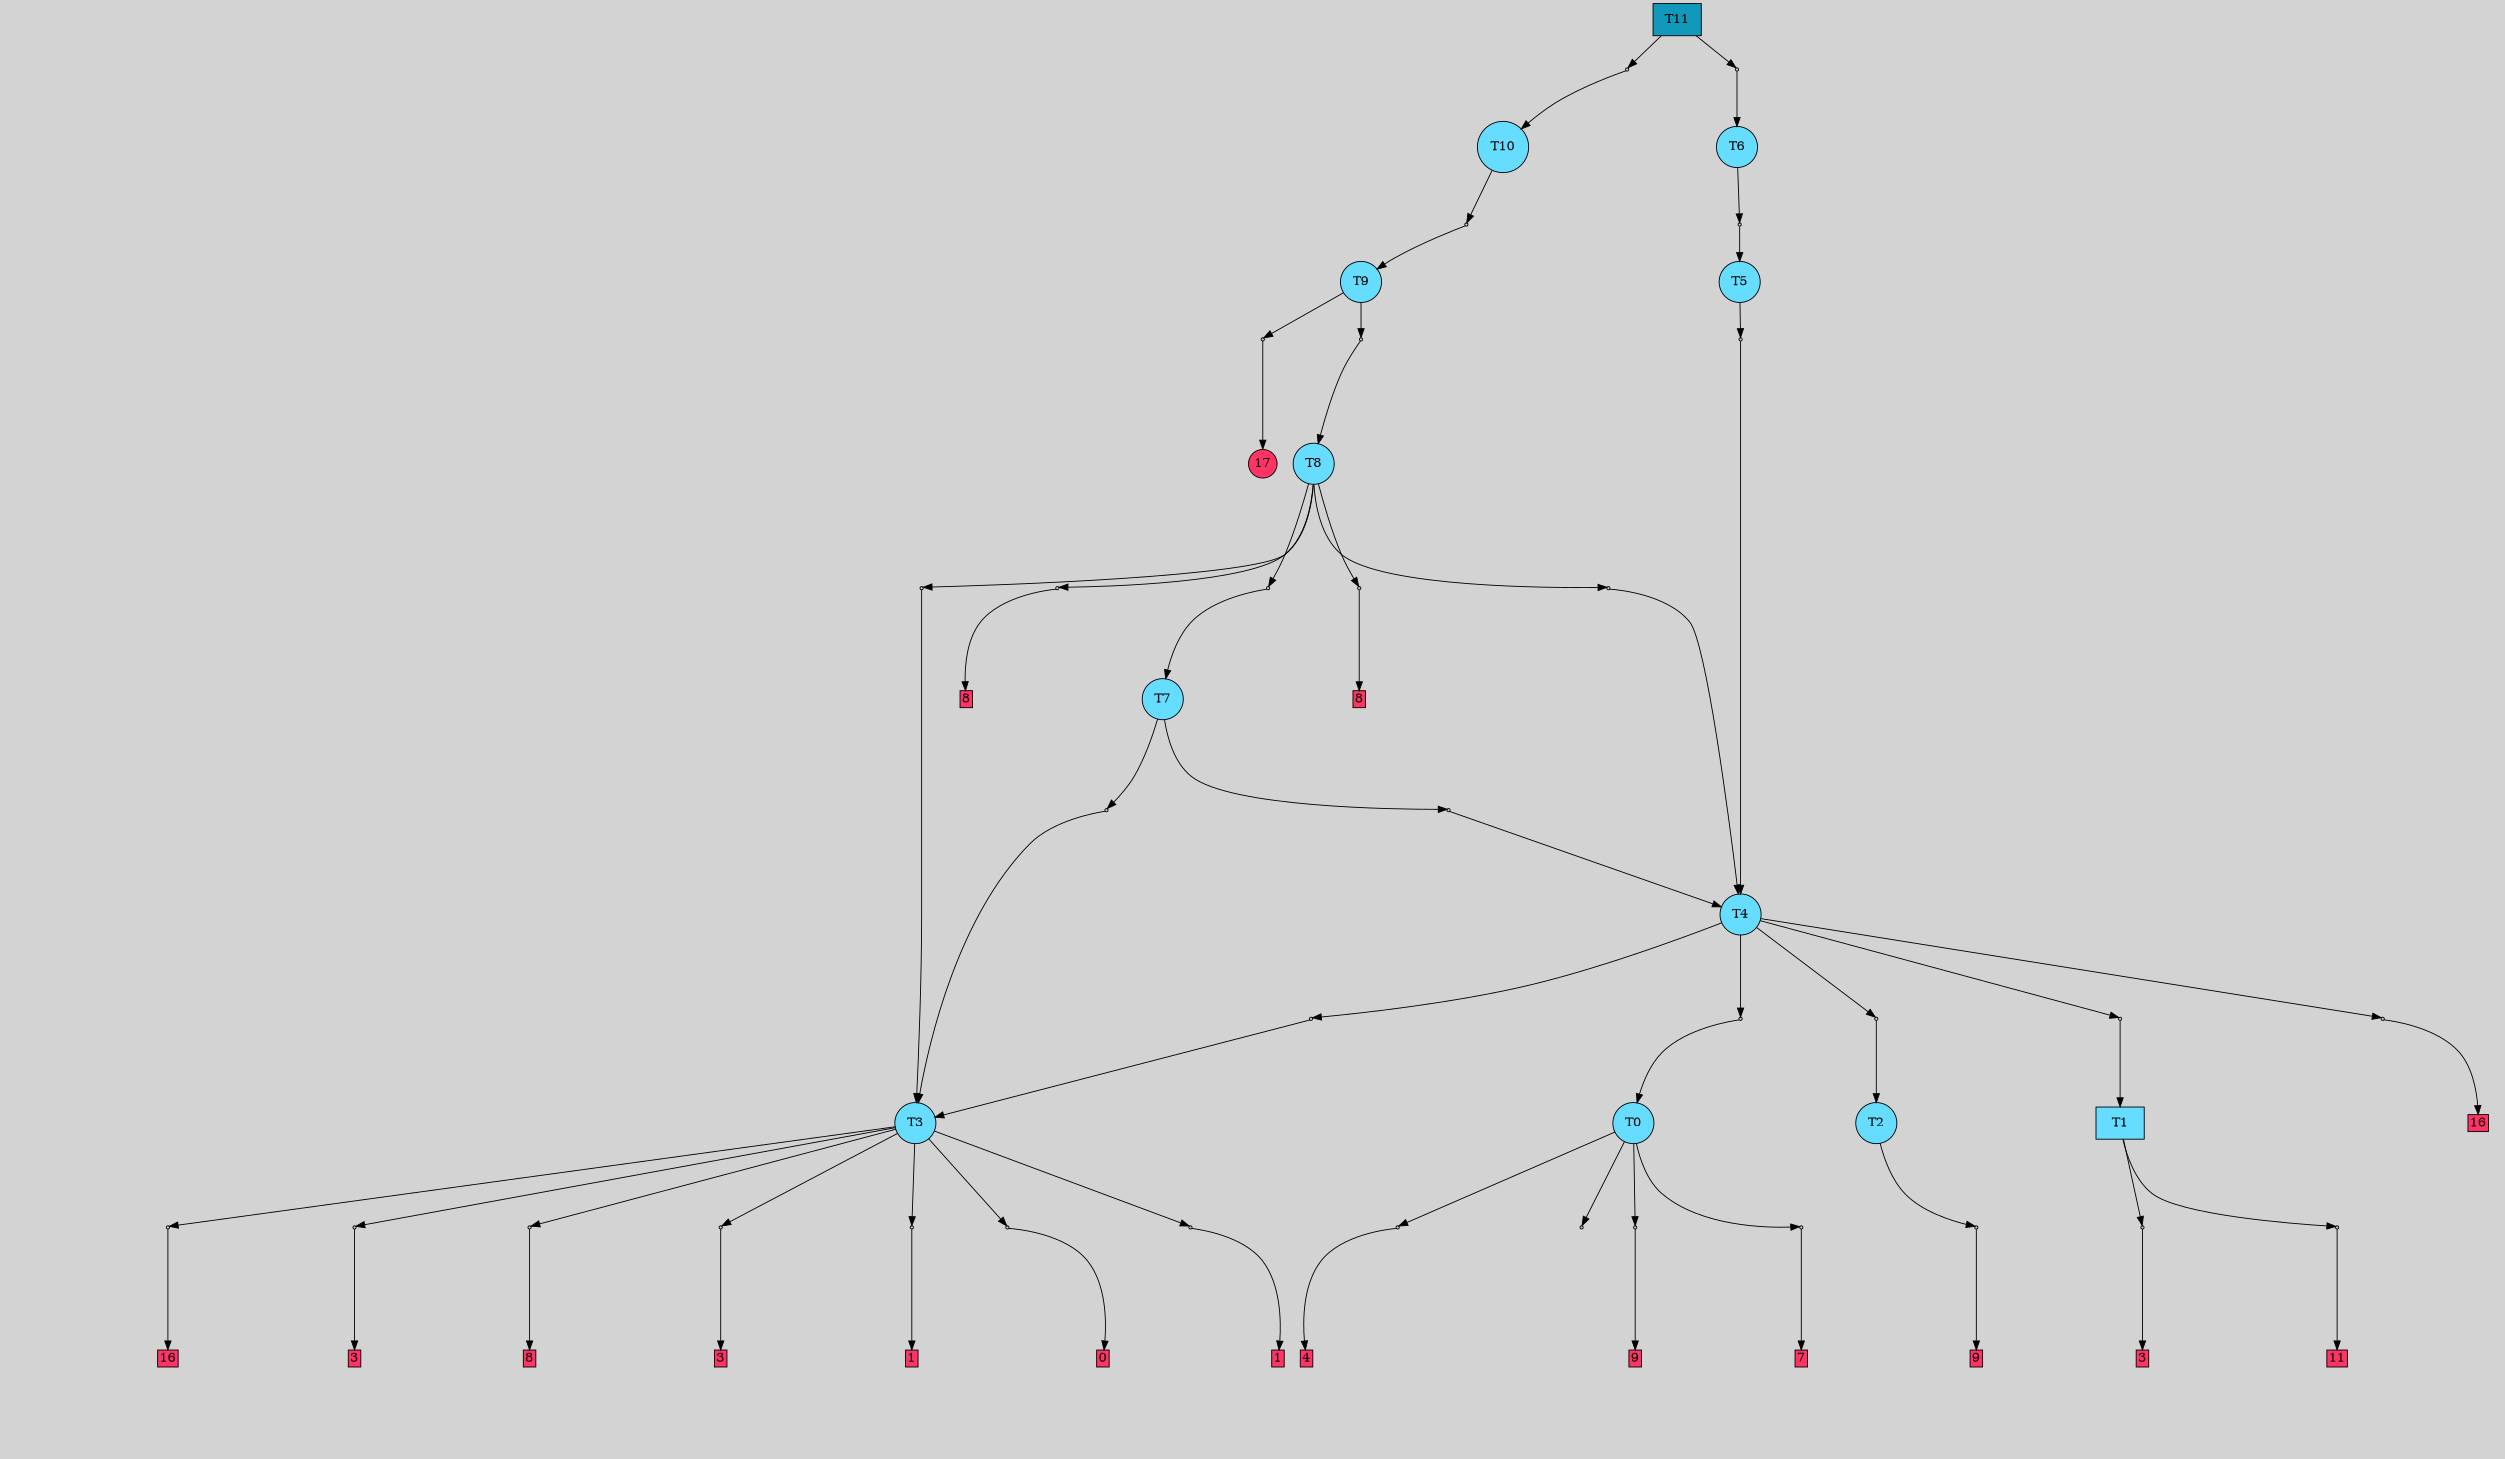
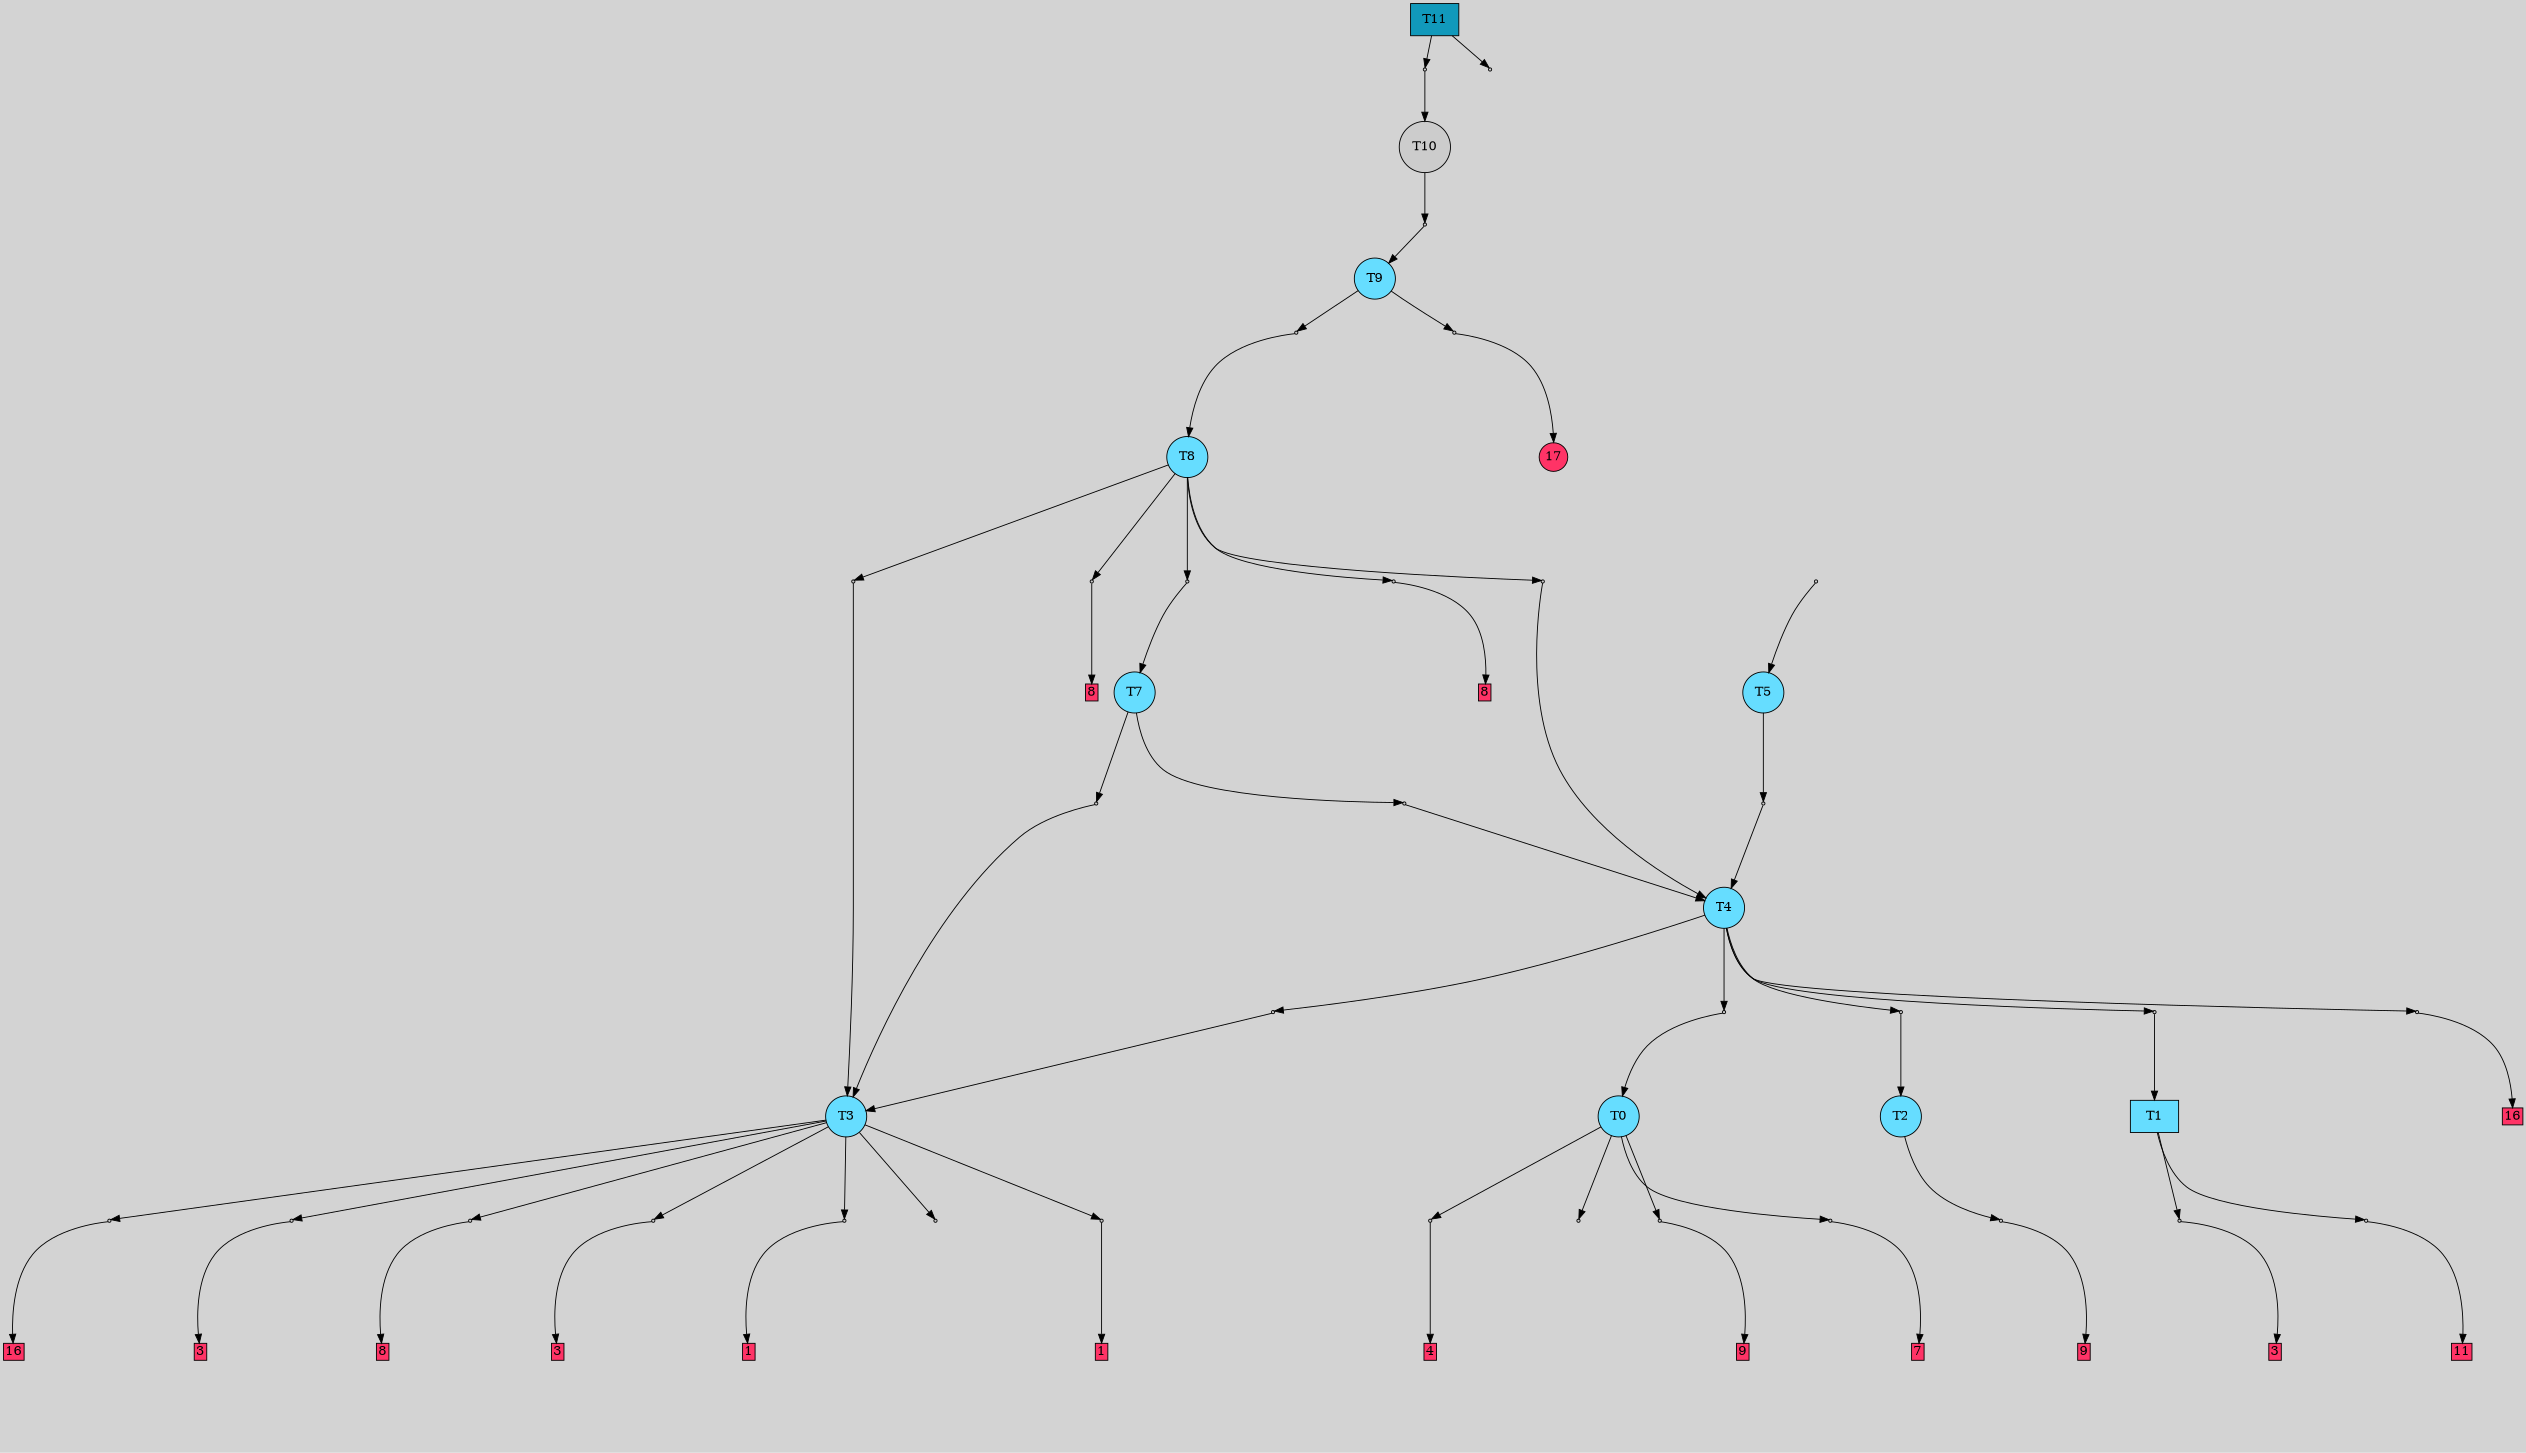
(1503, 147) -> (1425, 147)
(1737, 147) -> none
(1103, 1359) -> none
